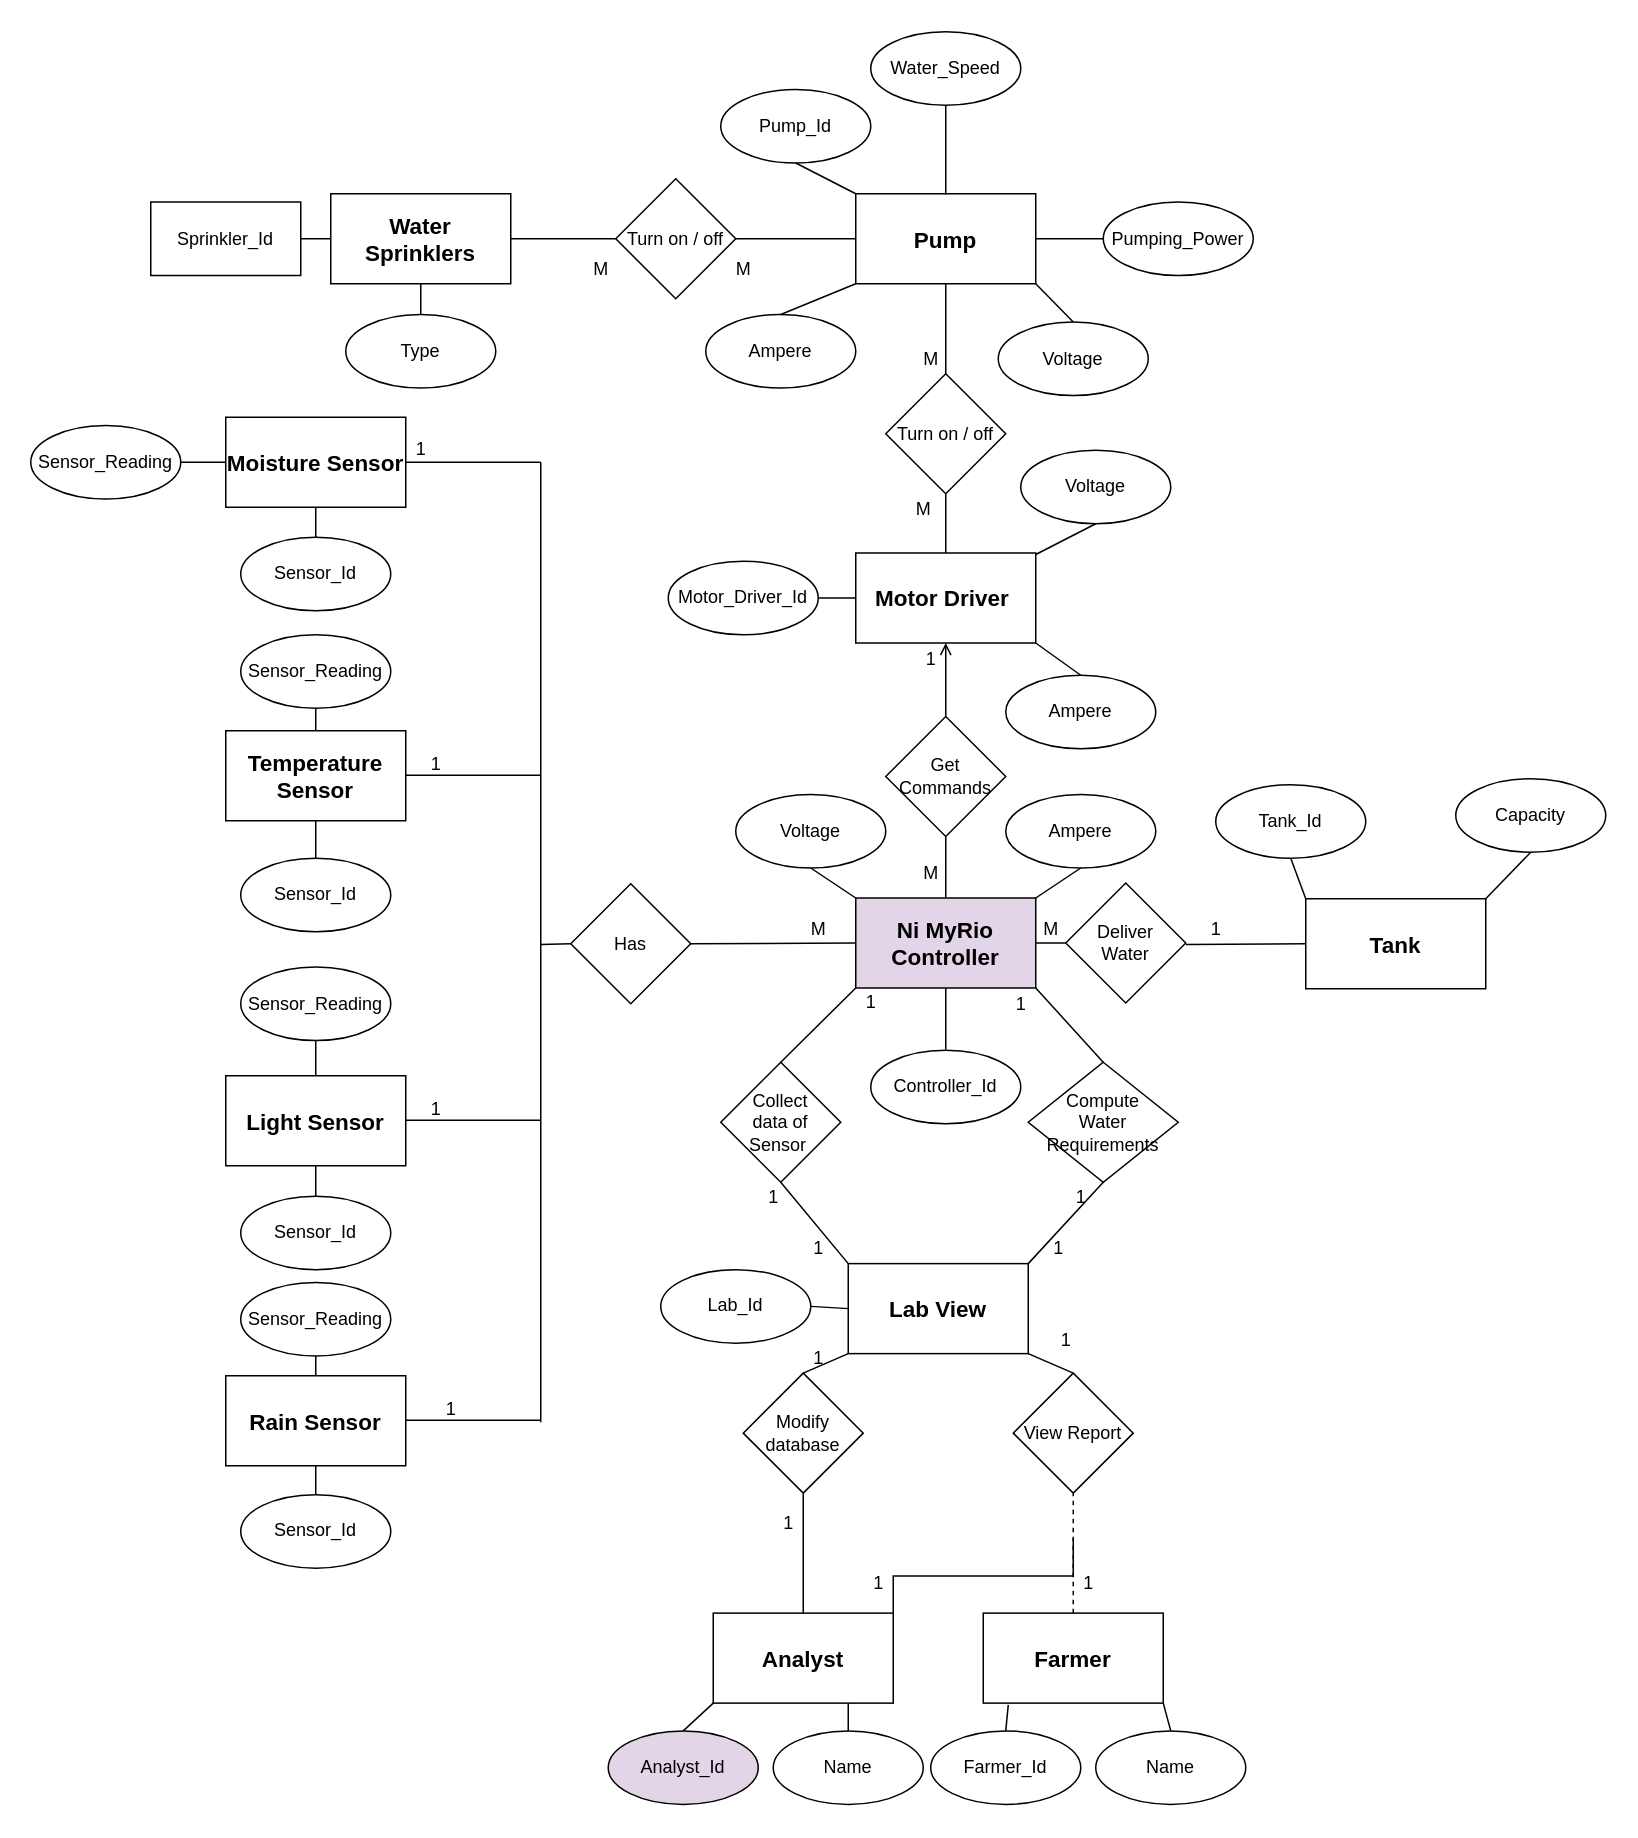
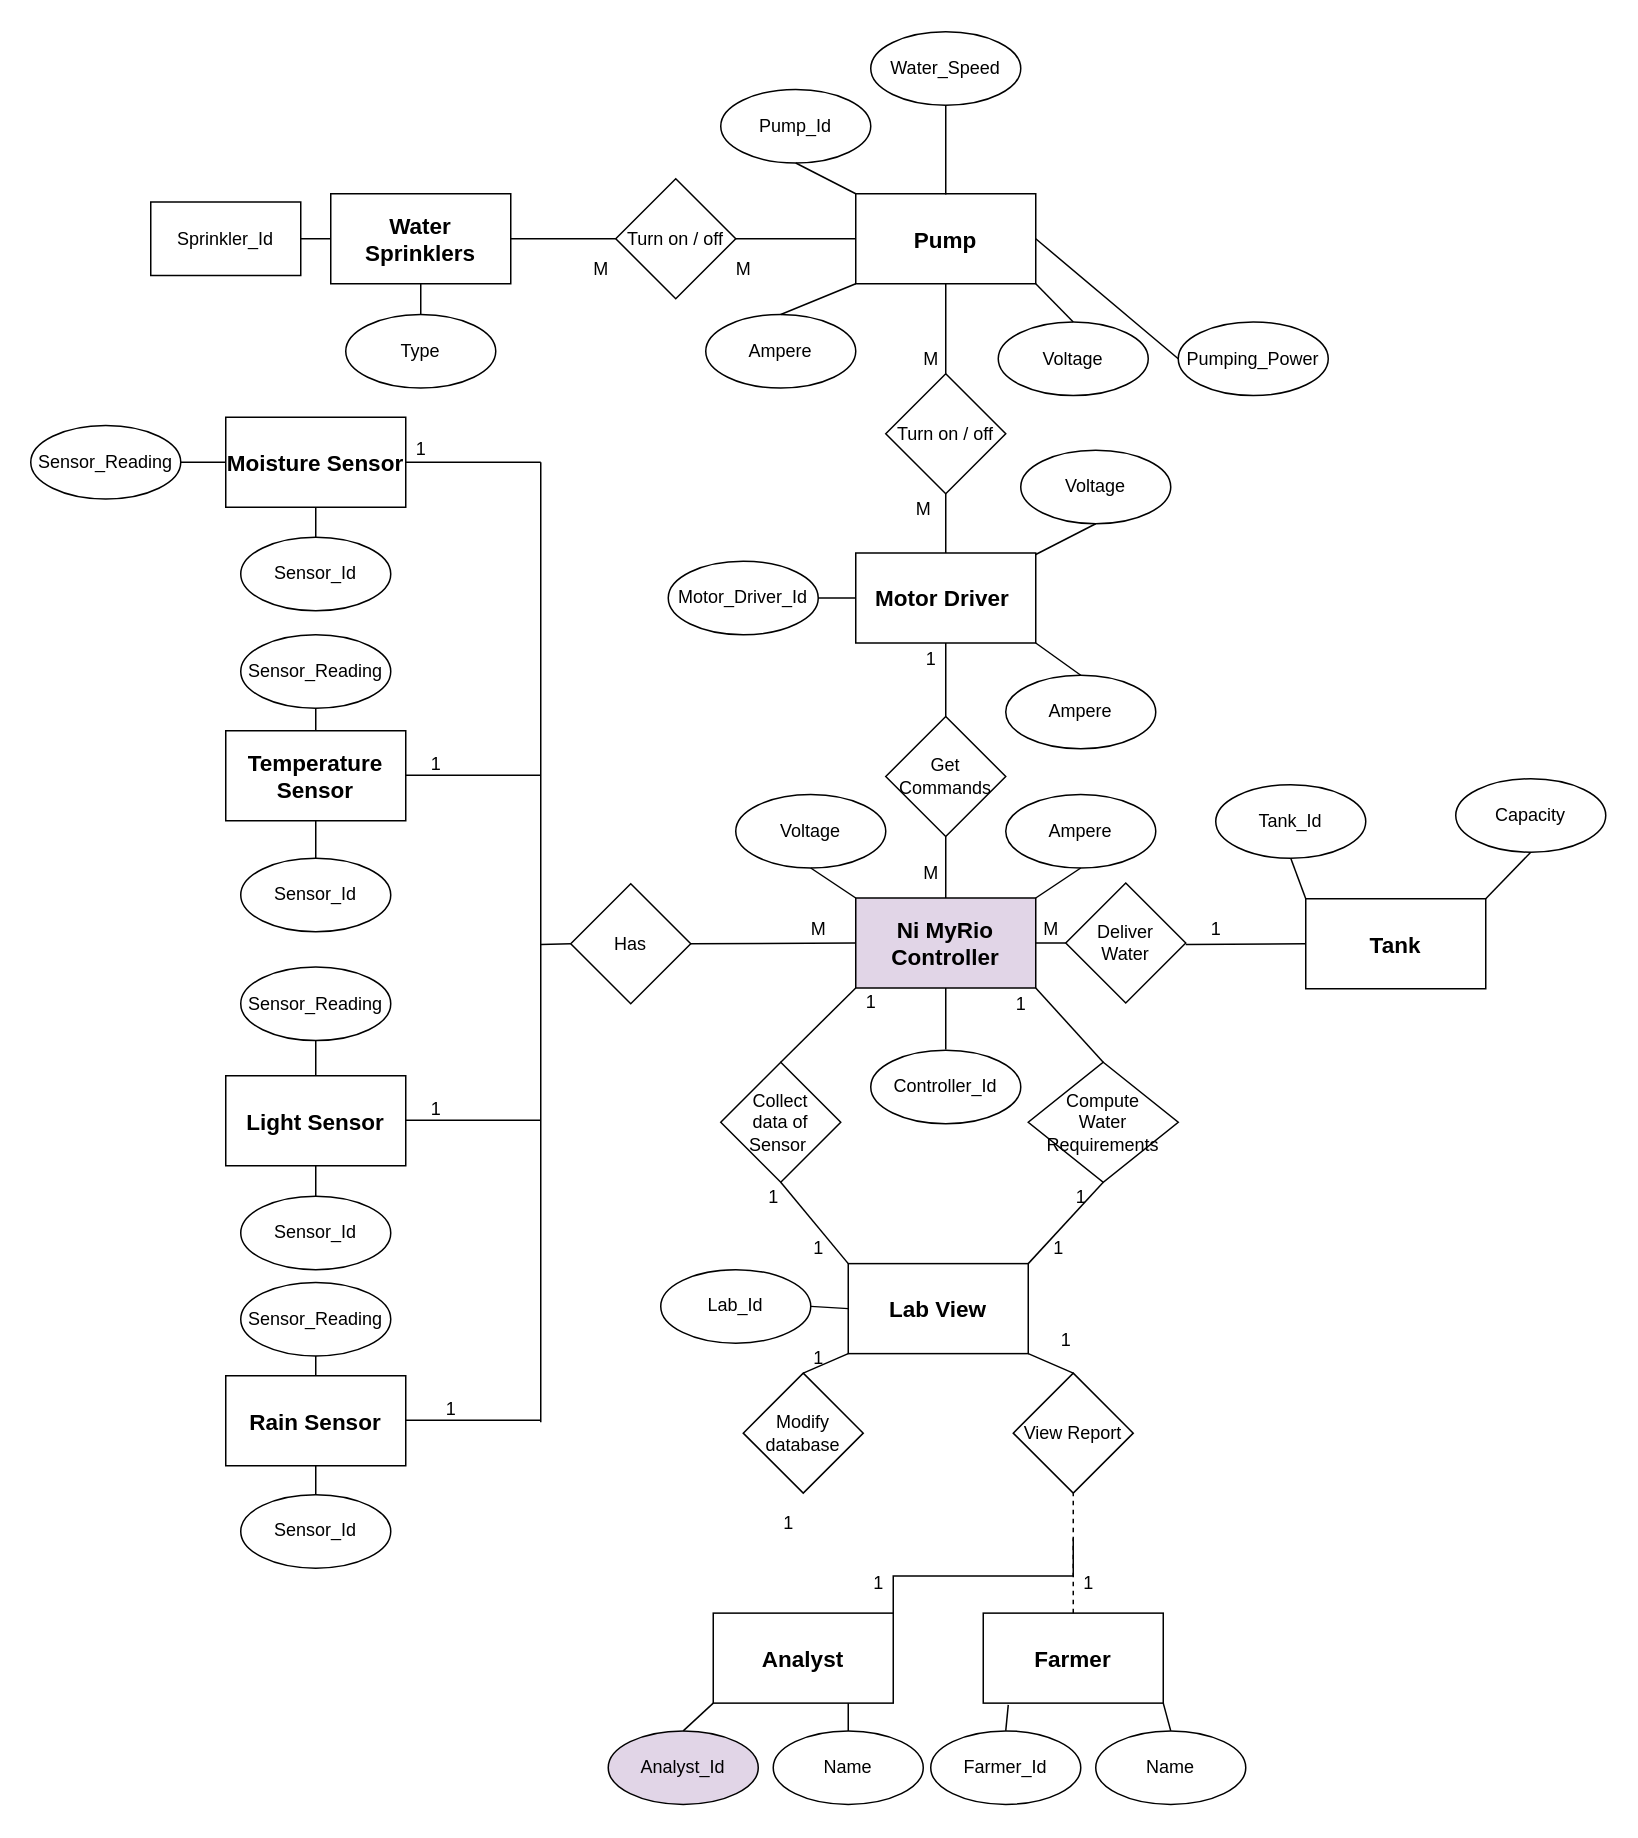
(1178, 239) -> (1253, 359)
(946, 650) -> (946, 648)
(803, 1553) -> none
